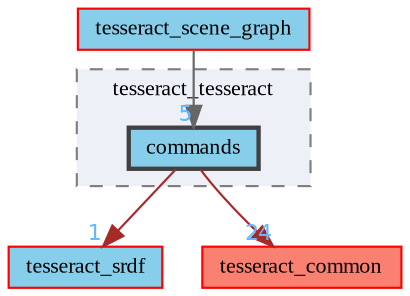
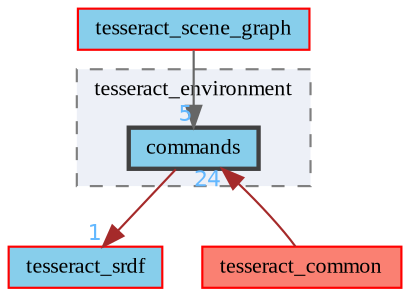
(194, 90) -> (194, 90)
(227, 201) -> (268, 214)
